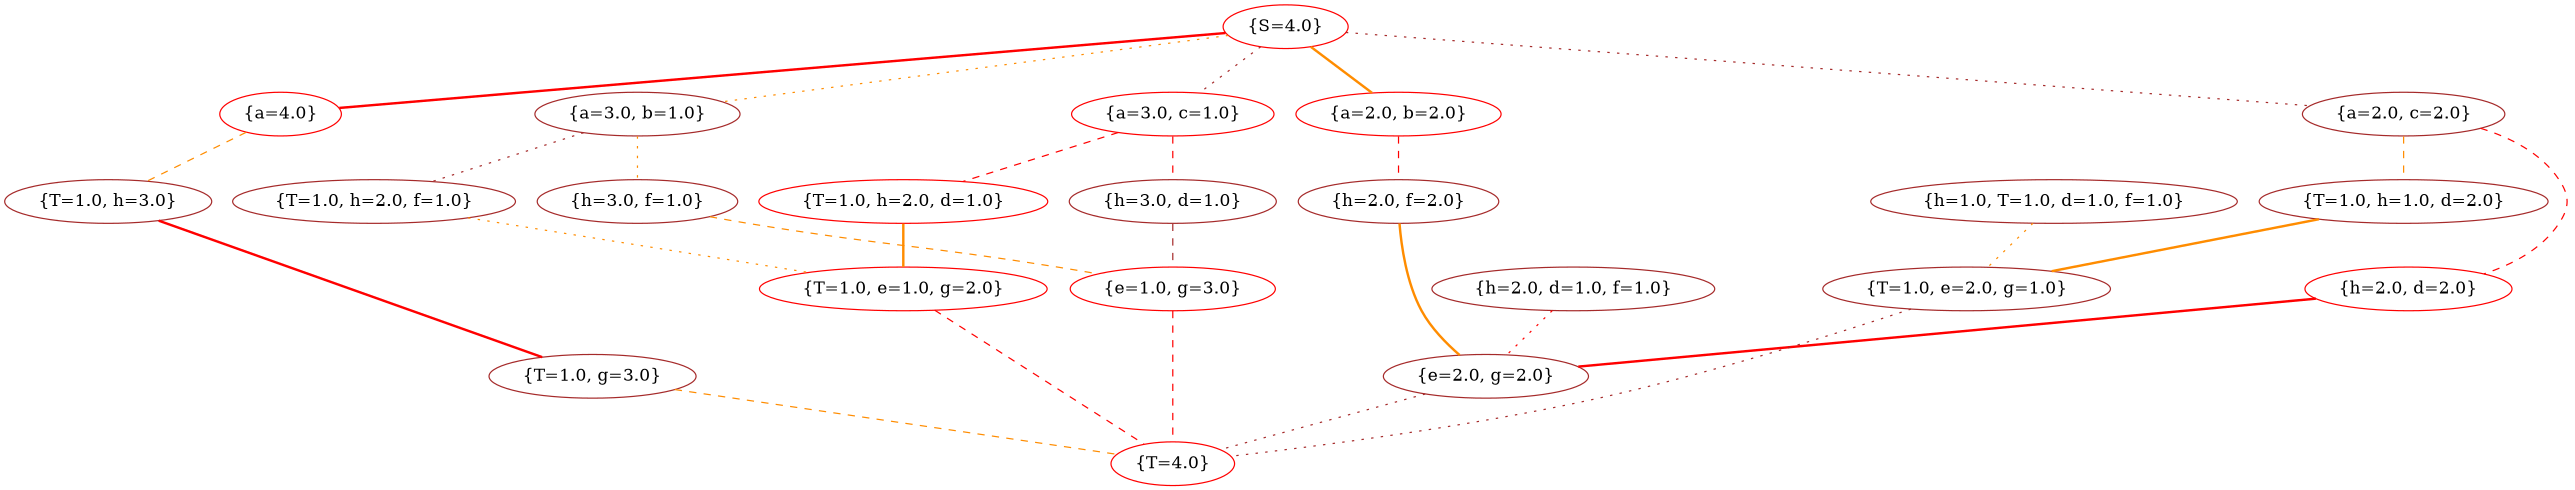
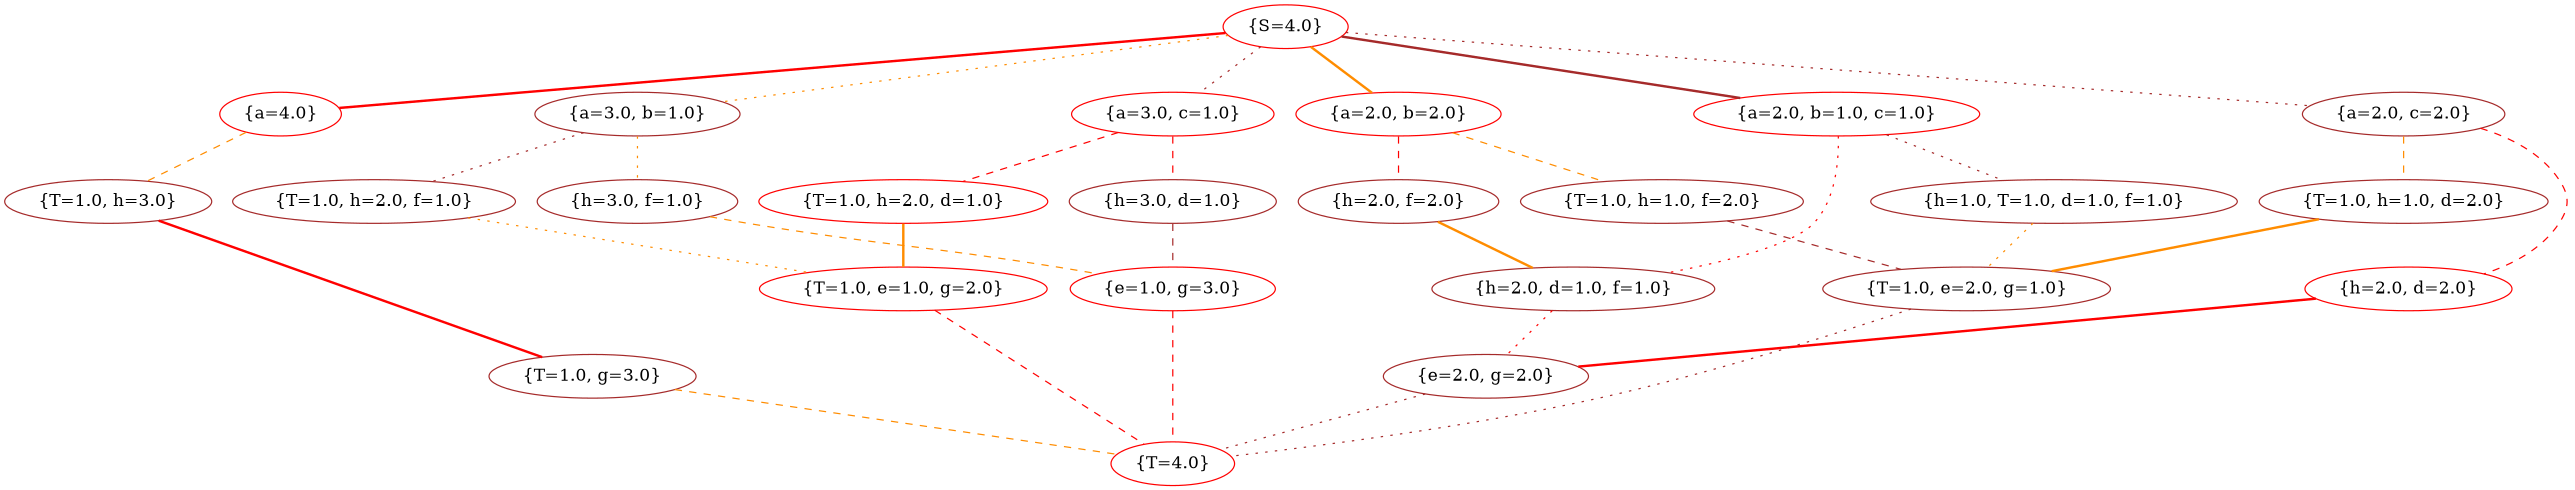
none -> (1837, 114)
none -> (1662, 202)
(1415, 296) -> (1485, 245)
